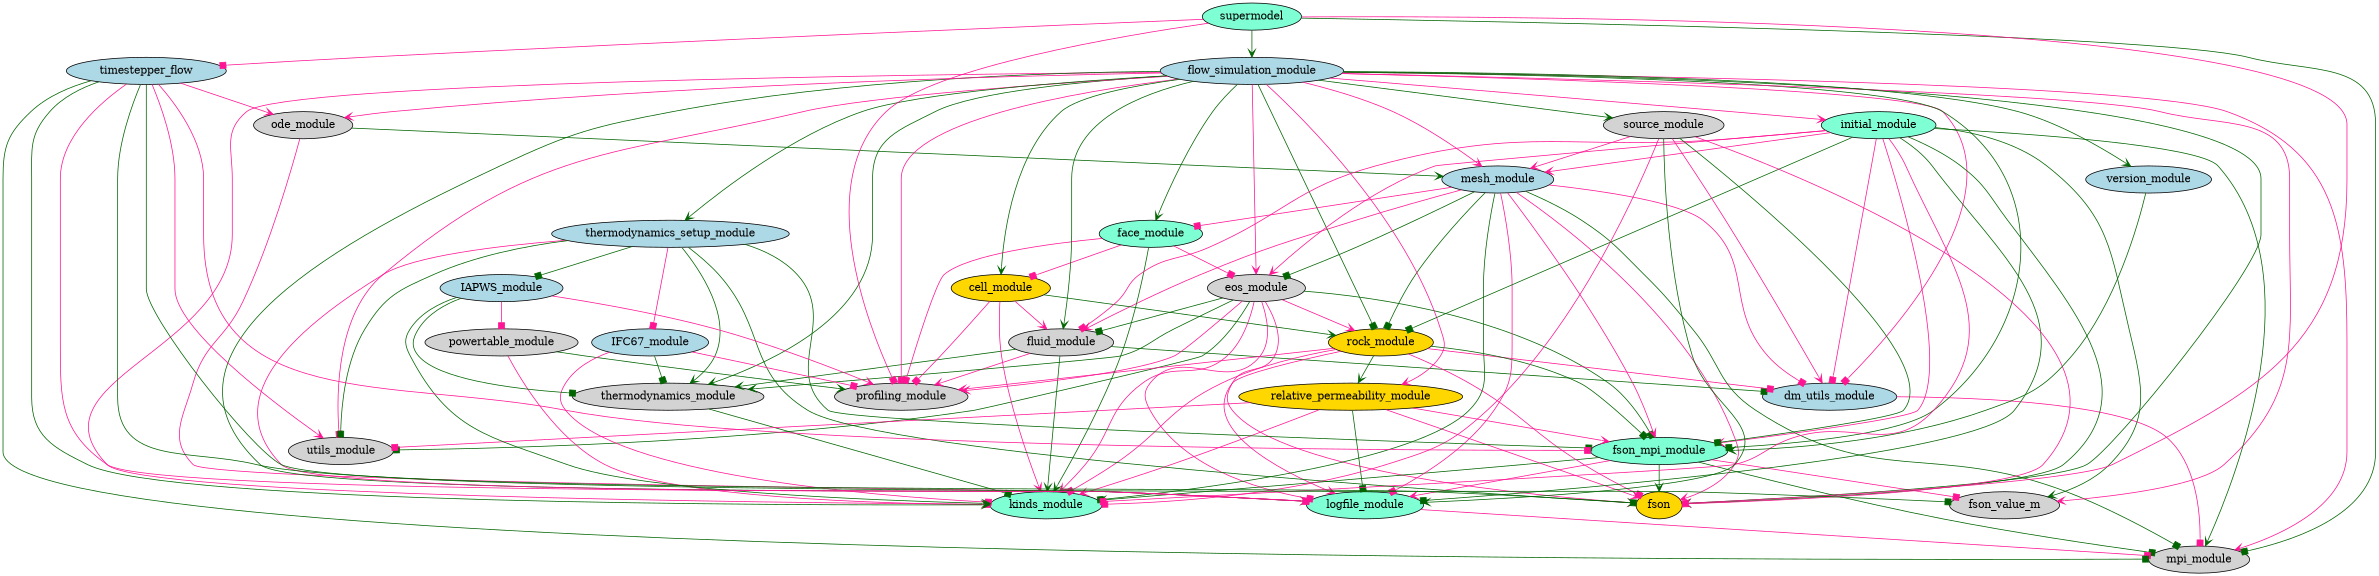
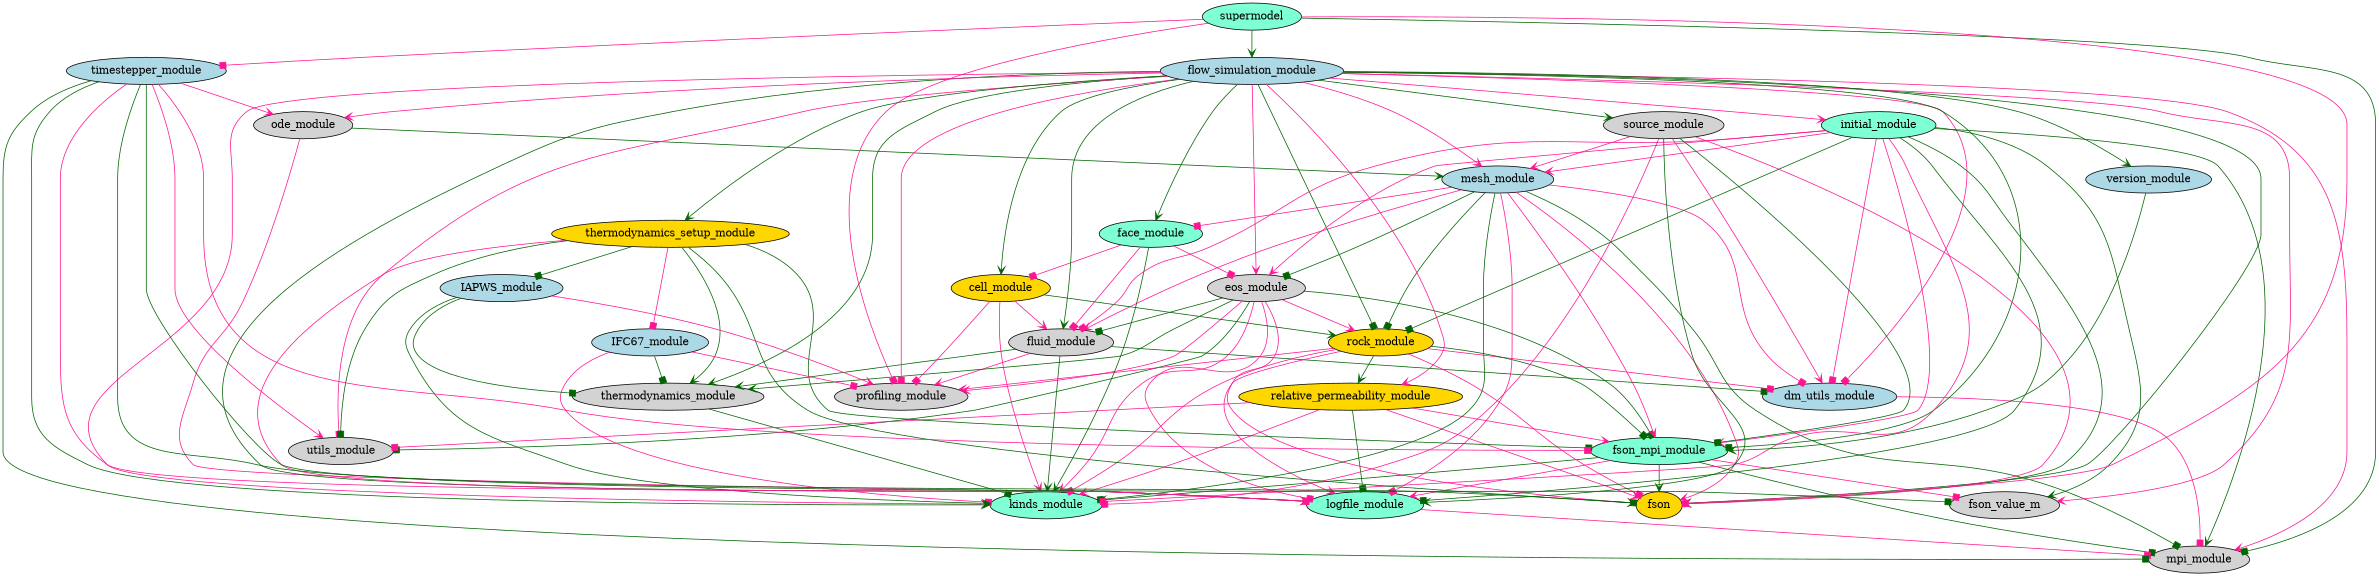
(146, 71) -> (146, 71)
(670, 234) -> (670, 234)
(969, 262) -> (1108, 285)
(502, 342) -> none
